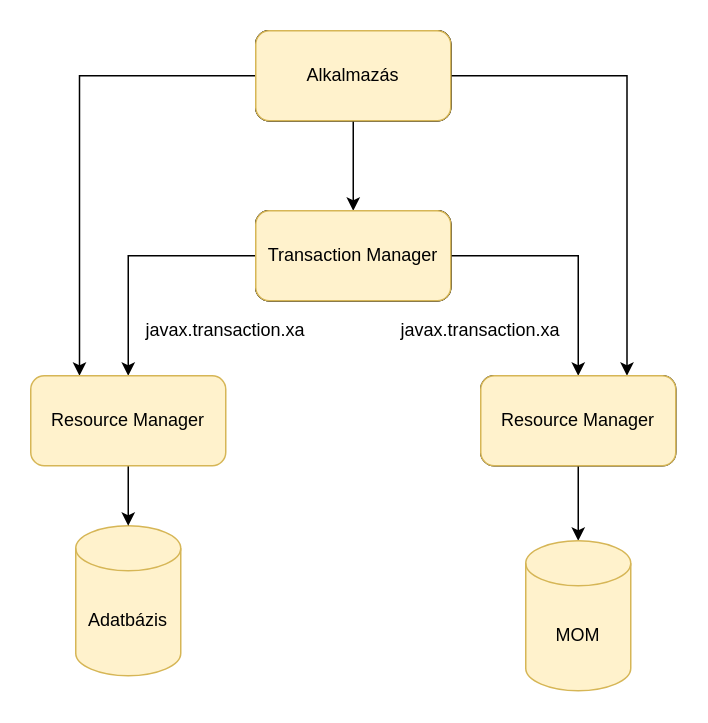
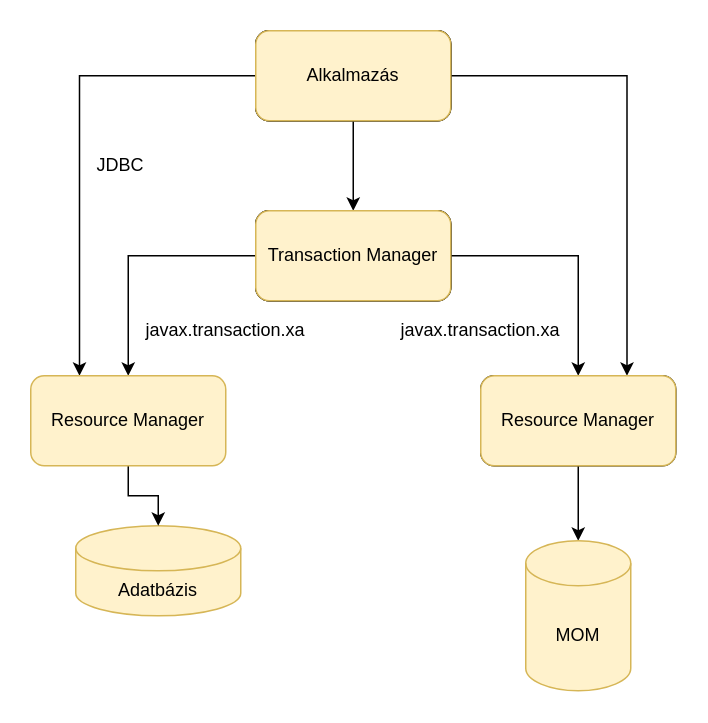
none -> (121, 166)
(128, 601) -> (158, 571)
